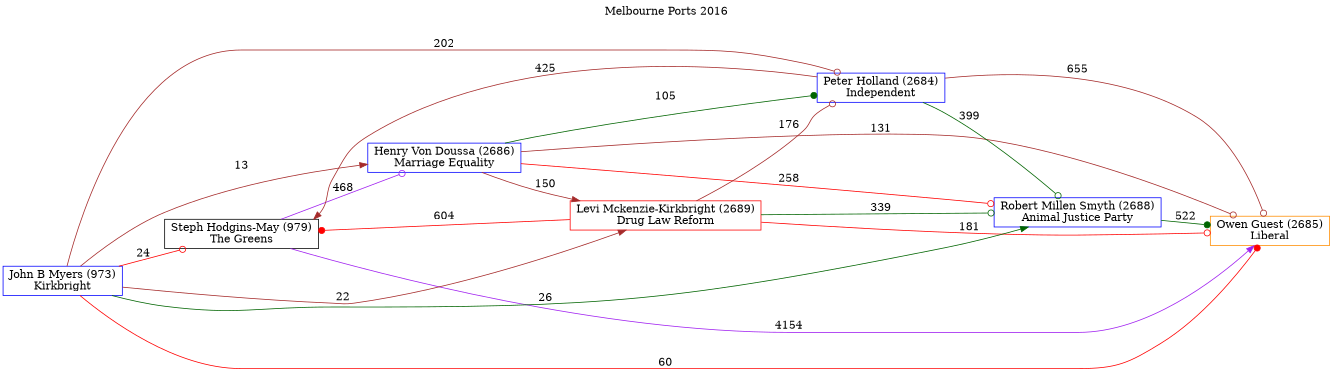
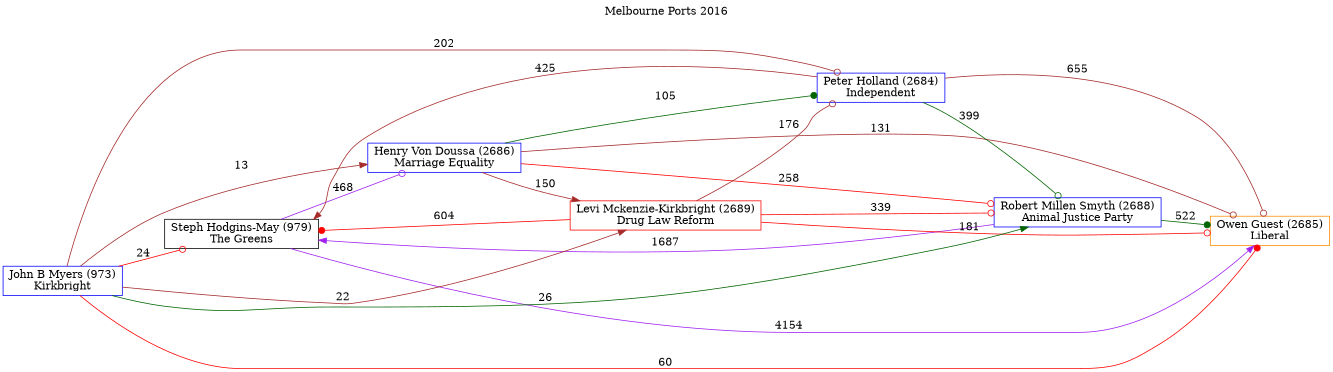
(874, 214) -> (874, 214)
none -> (661, 252)
